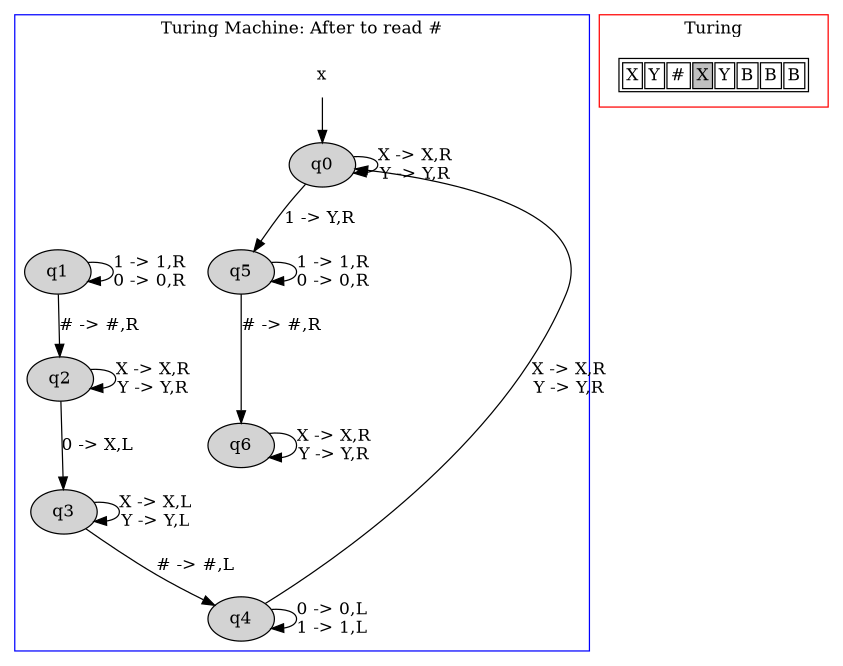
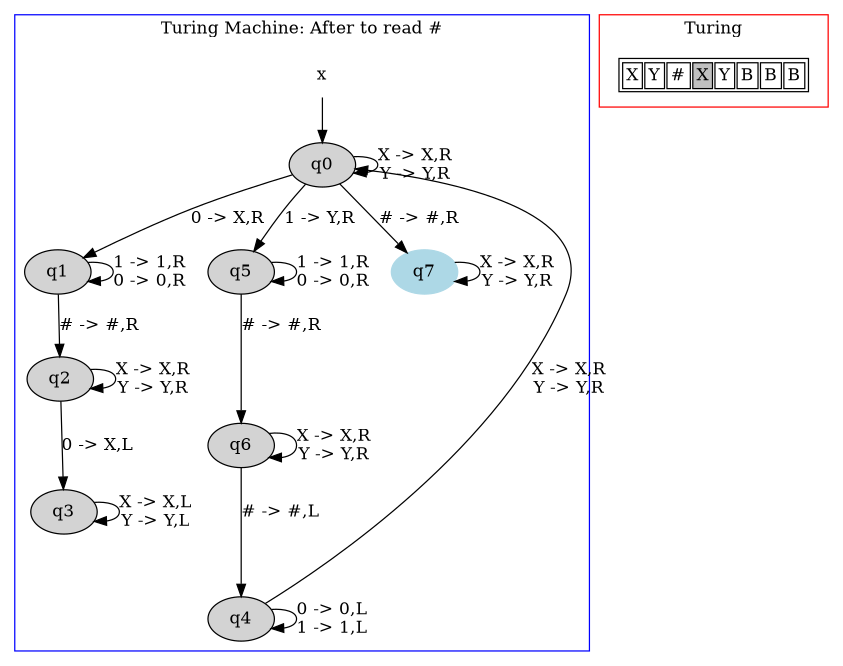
none -> (192, 209)
none -> (425, 272)
(143, 567) -> (241, 526)
